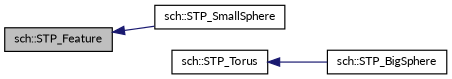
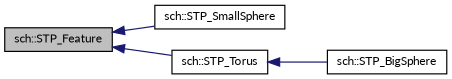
none -> (148, 52)
